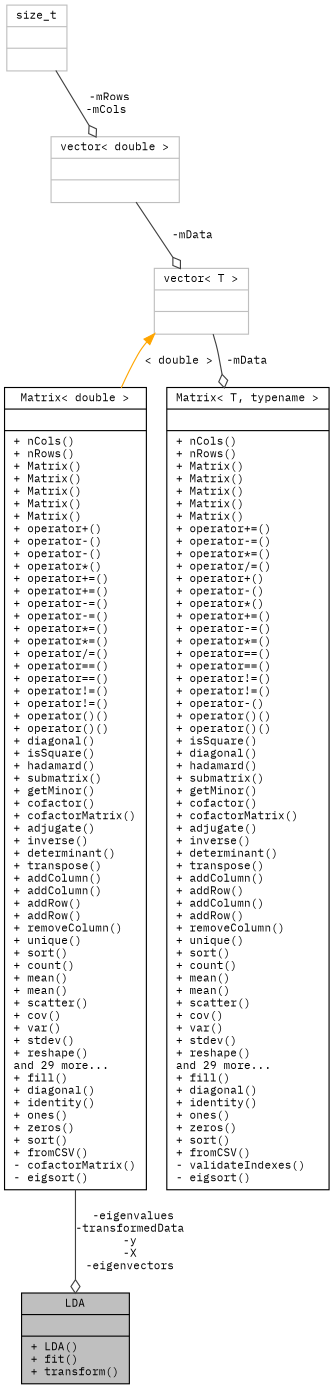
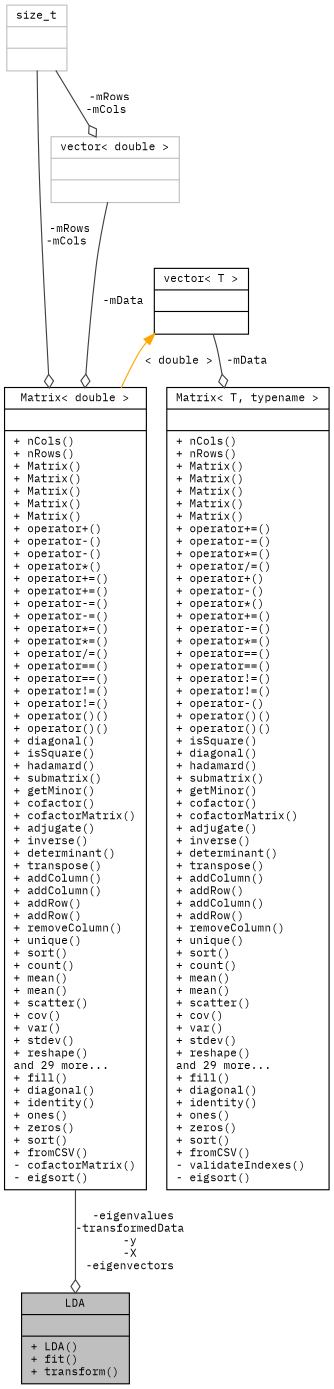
none -> (41, 222)
(154, 230) -> (94, 288)
(201, 301) -> (201, 301)
